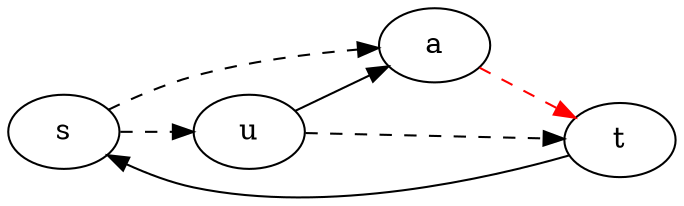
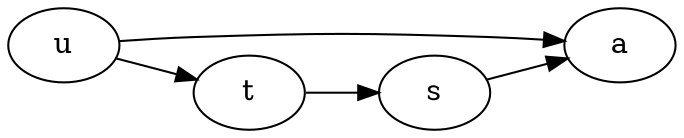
(230, 67) -> (517, 72)
(518, 88) -> none
(146, 132) -> none
(424, 136) -> (147, 66)
